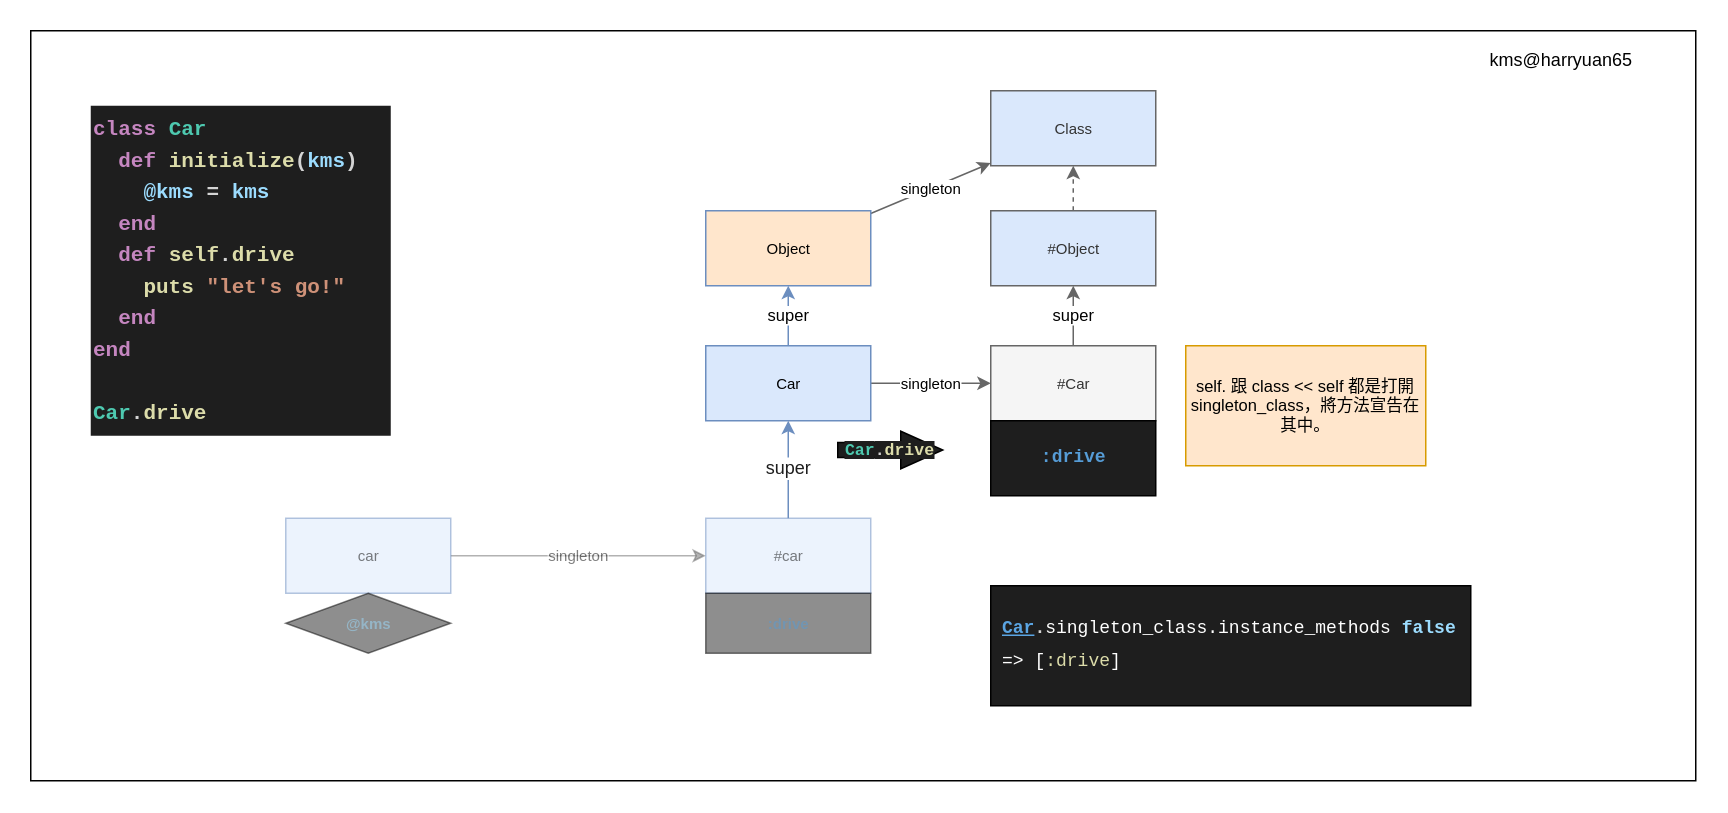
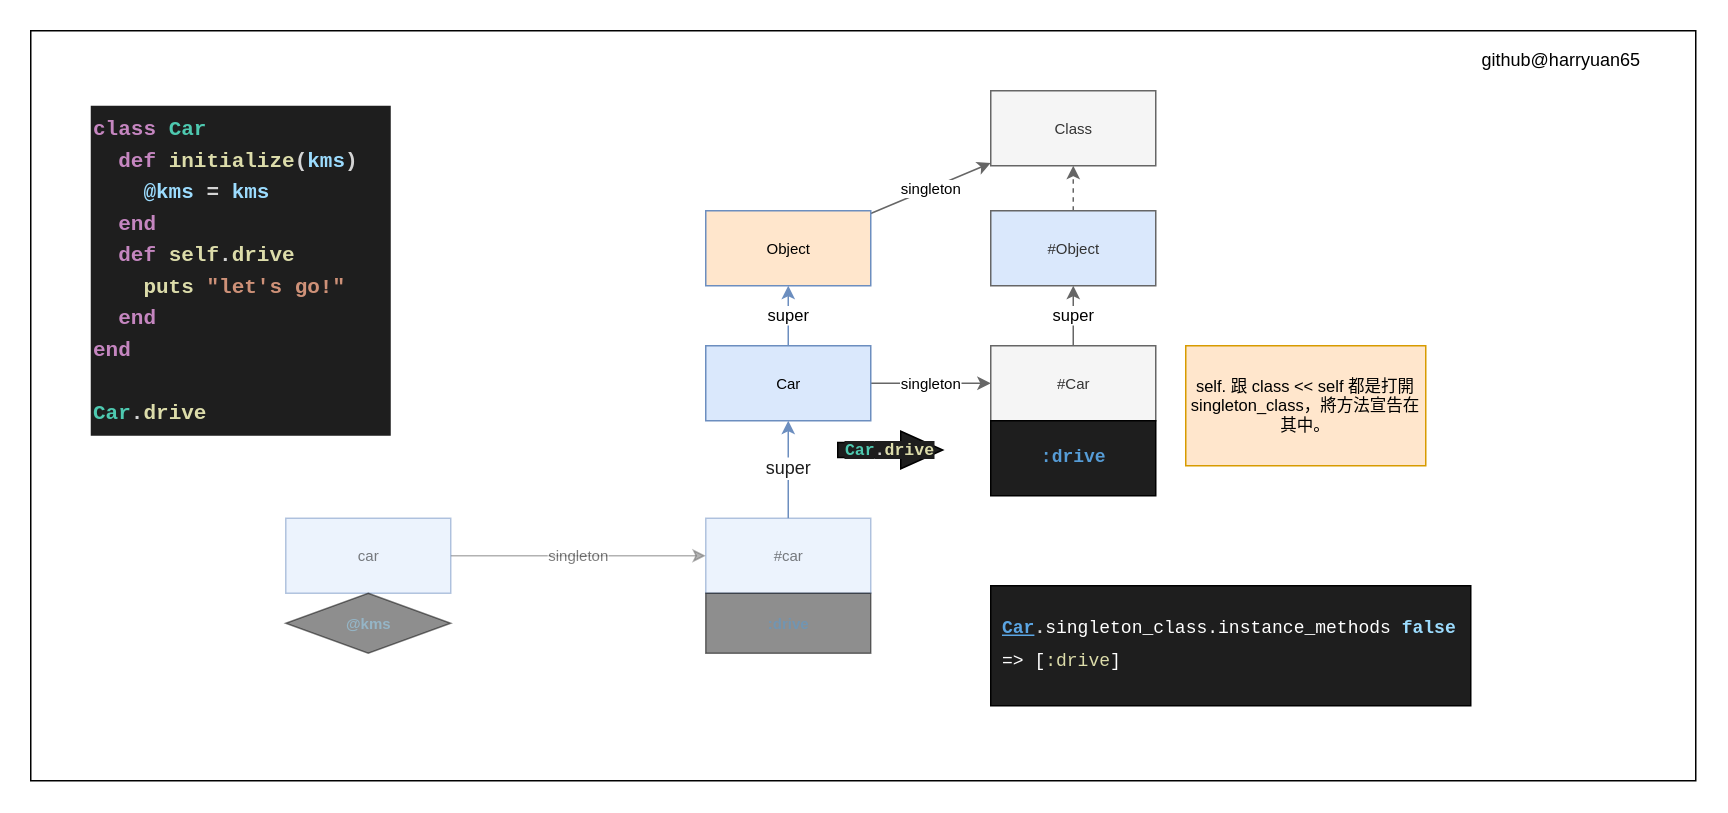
(1562, 61) -> (1562, 61)
(1073, 128) -> (1073, 128)
